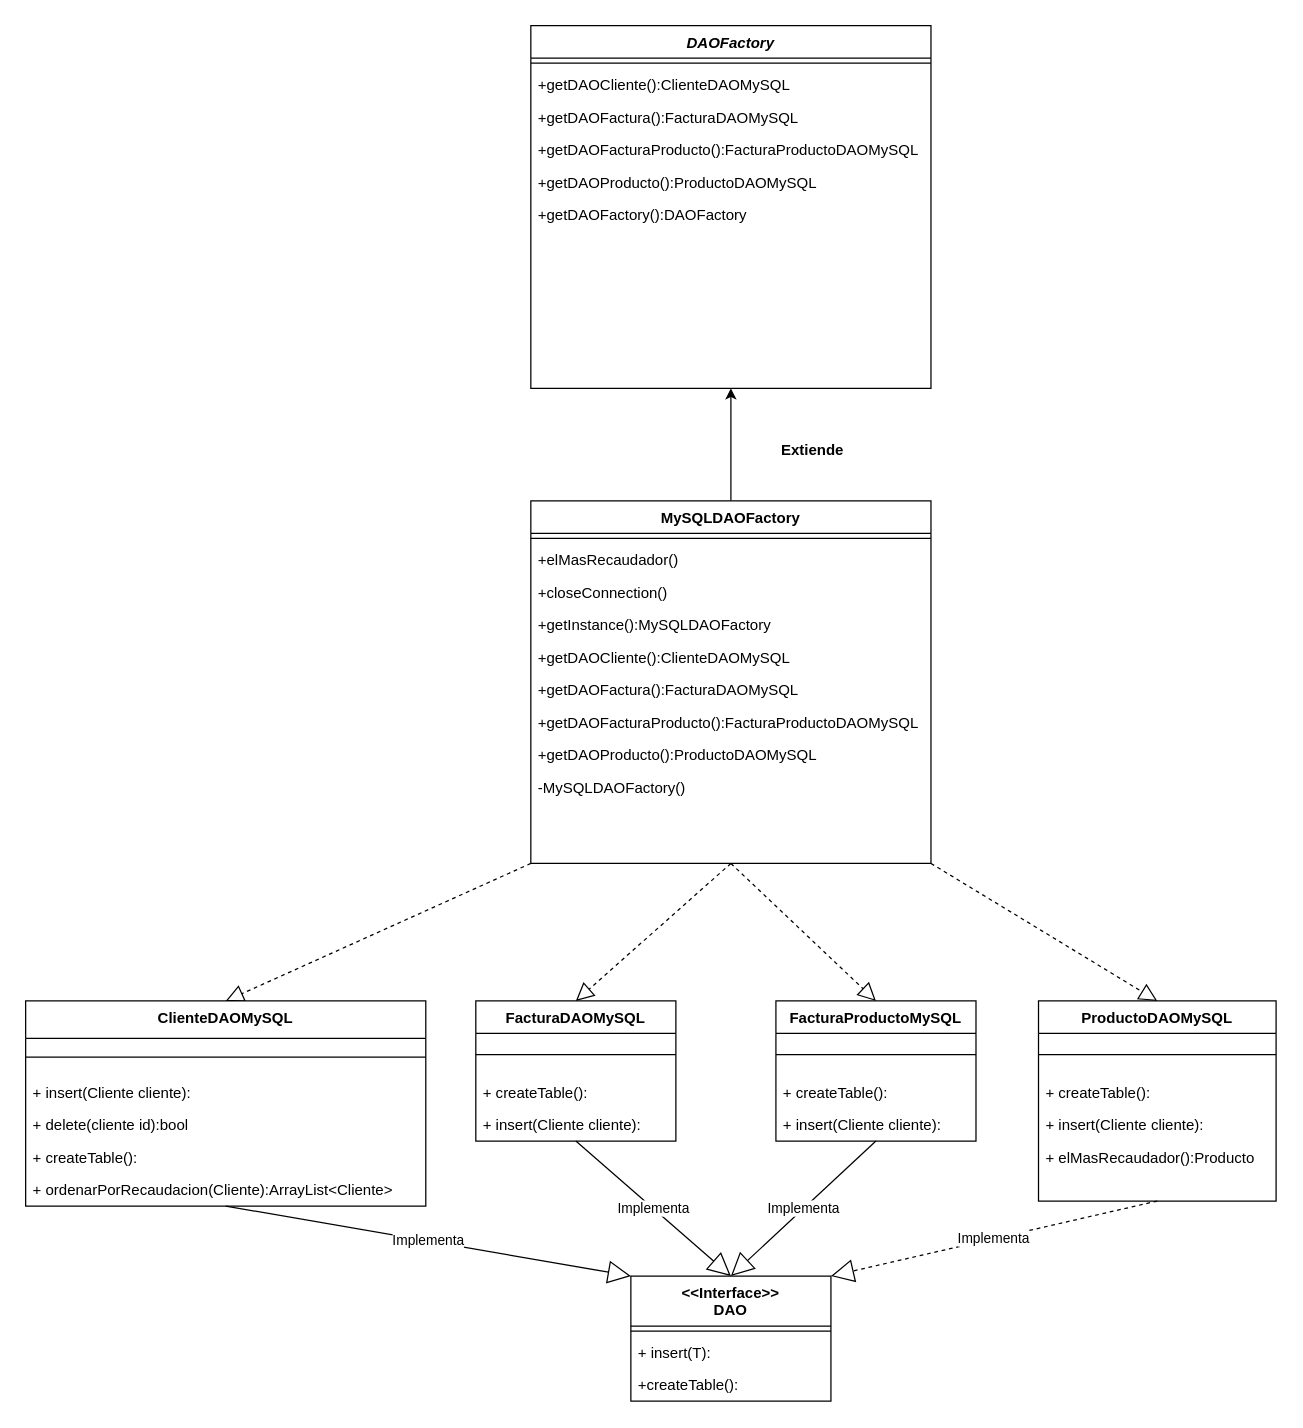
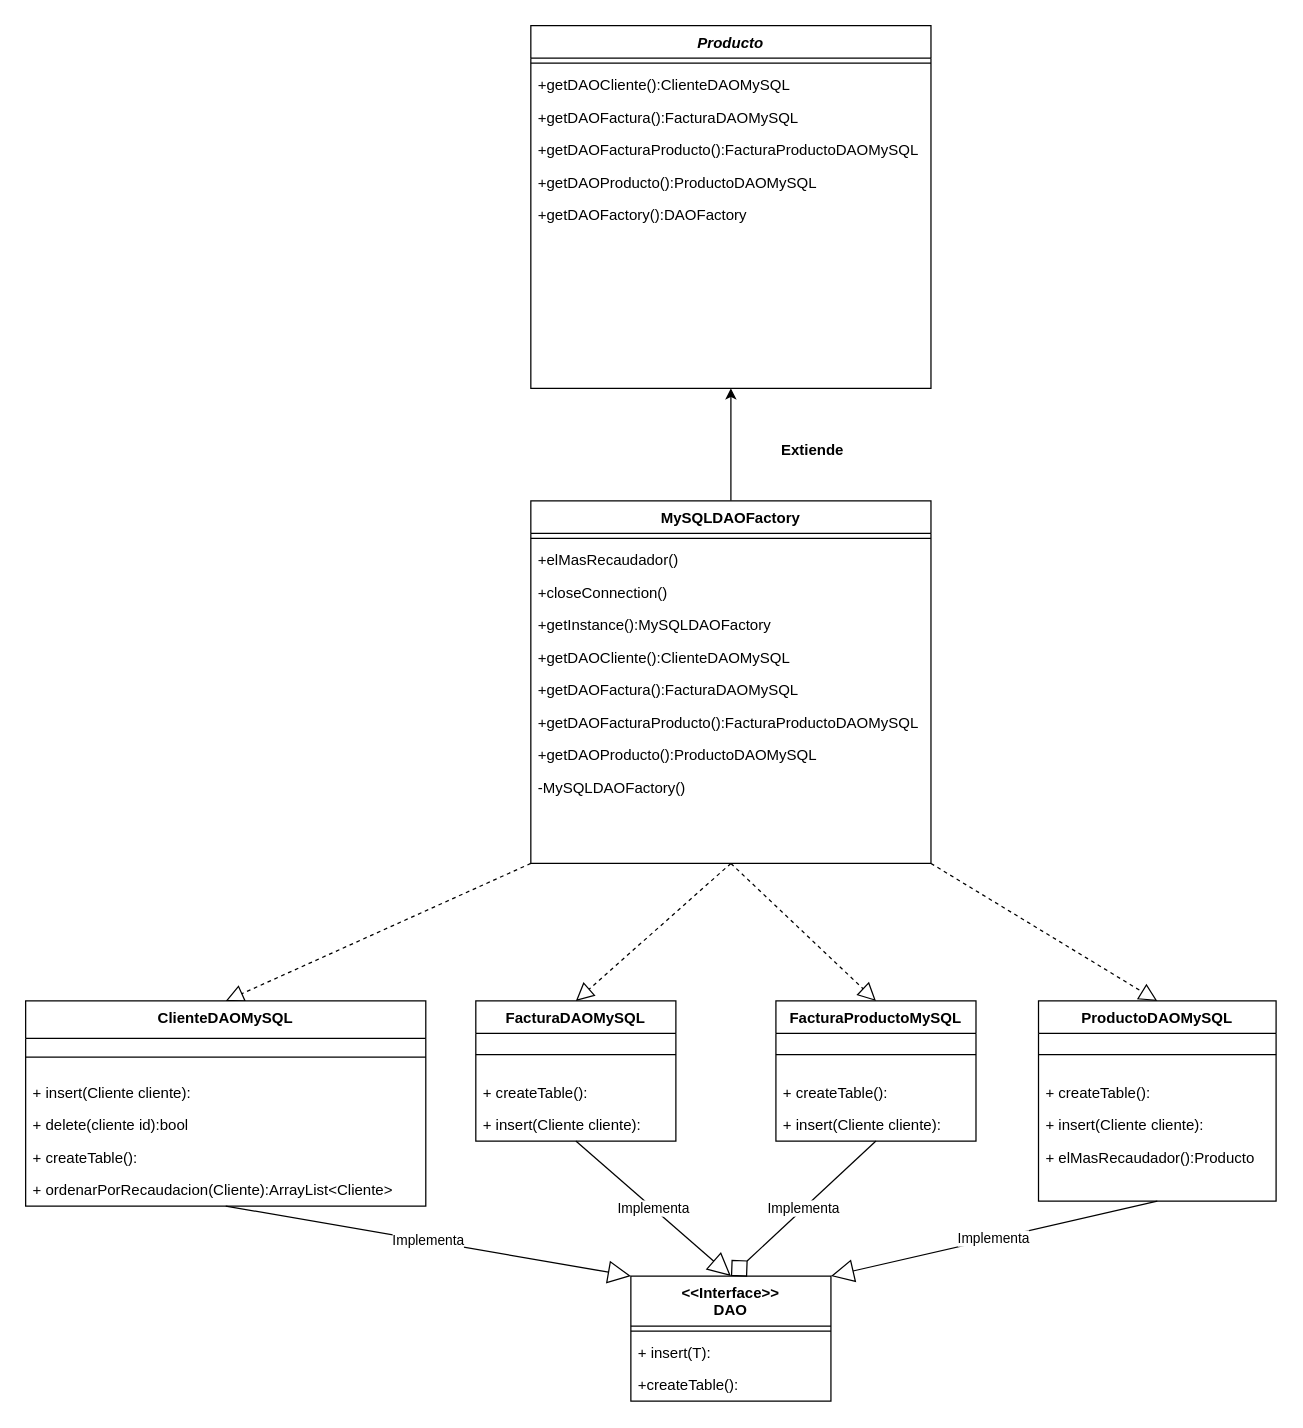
(730, 43) -> (730, 43)
(1090, 1216) -> (1090, 1216)
(748, 1260) -> (748, 1260)
